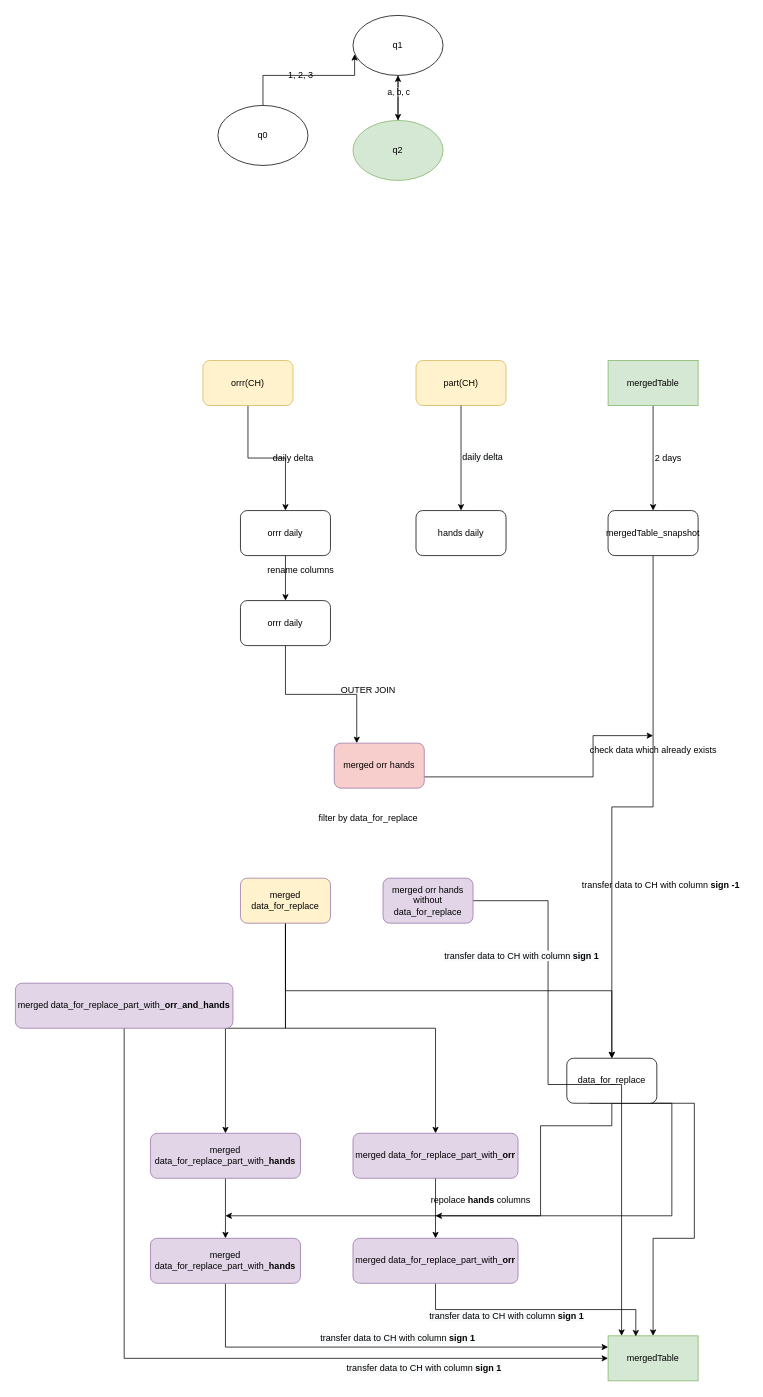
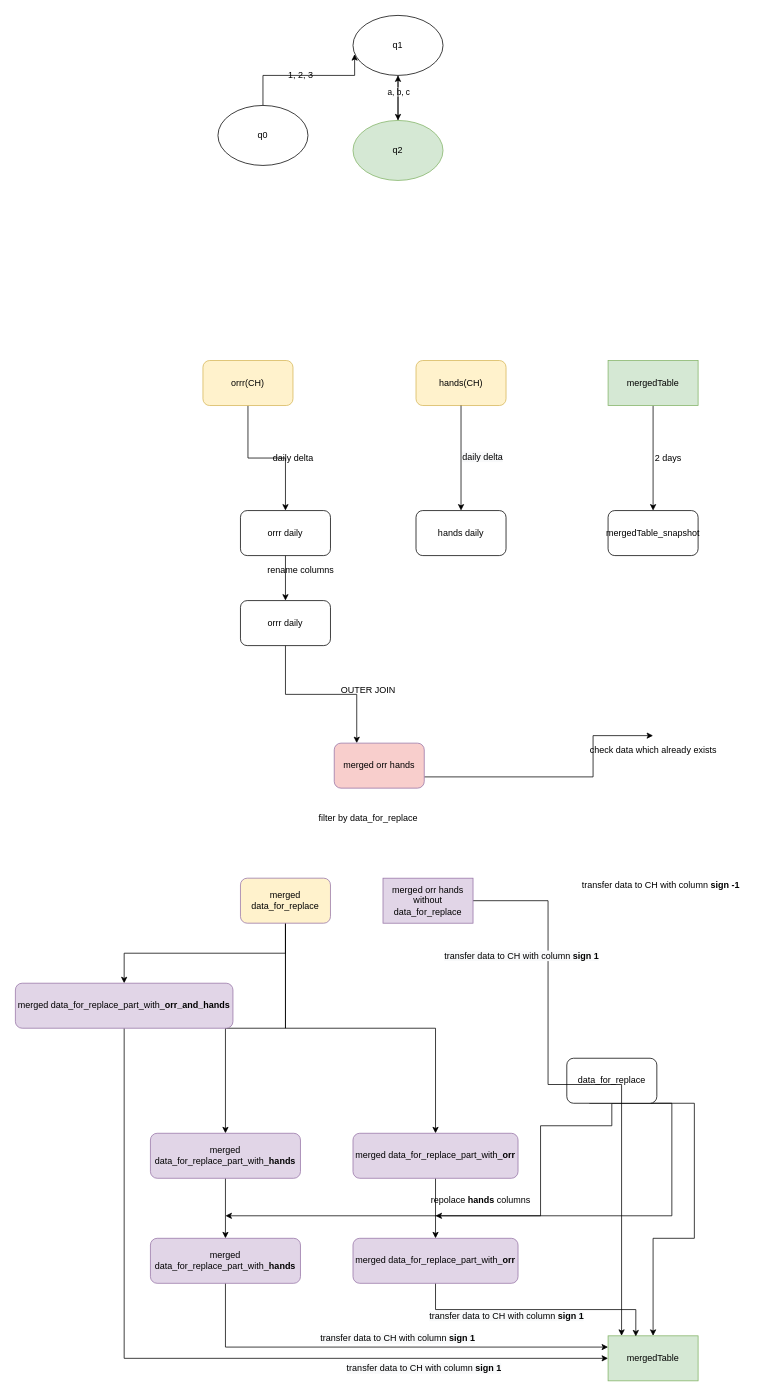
(461, 383) -> (461, 383)
(653, 793) -> none
(428, 900) -> (428, 900)
(447, 990) -> (203, 953)
